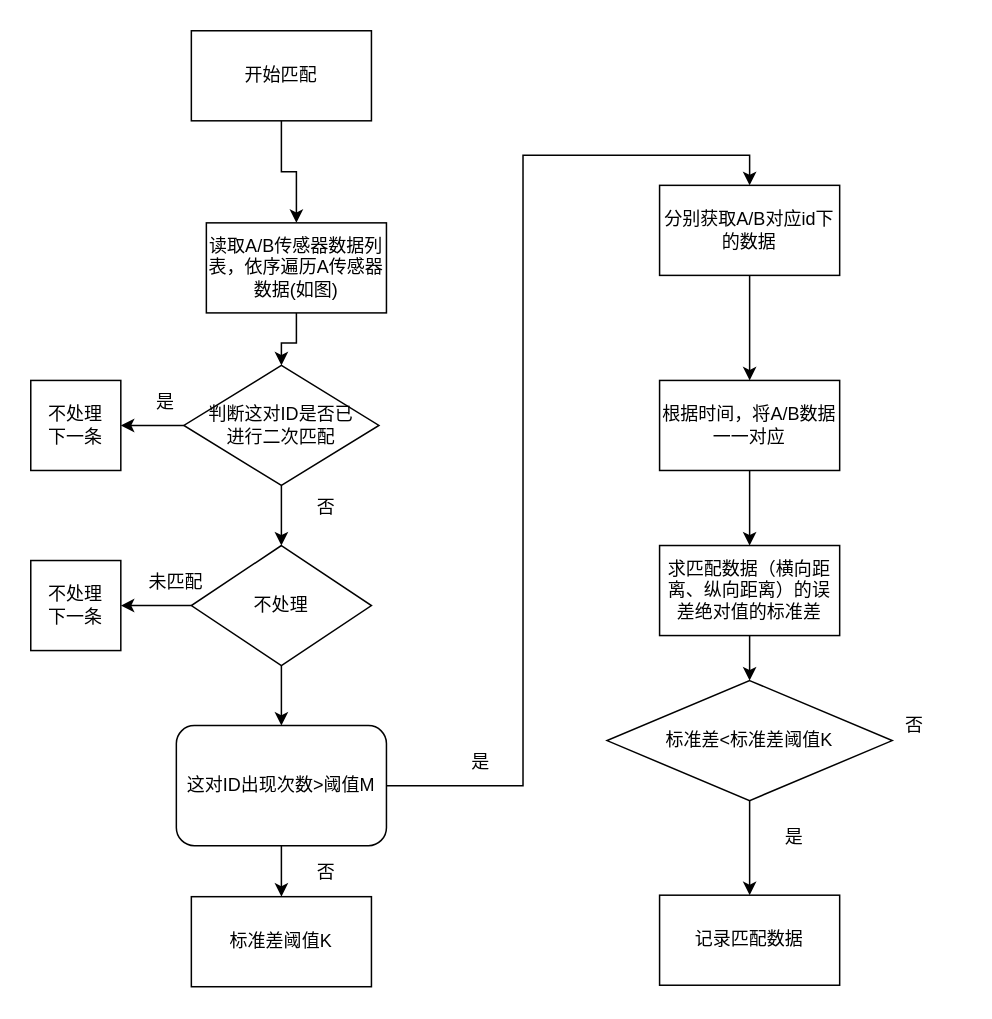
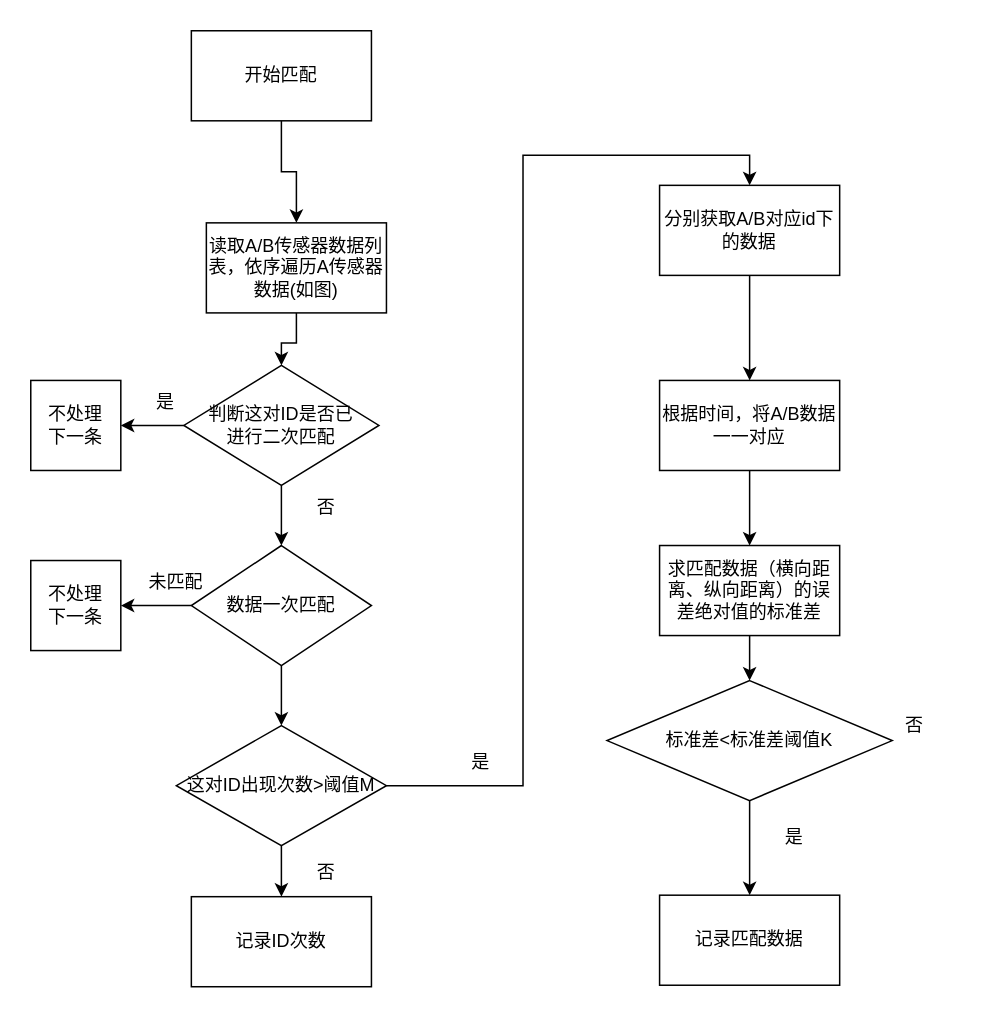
(281, 605) -> (281, 605)
(281, 785) -> (281, 785)
(281, 941) -> (281, 941)
